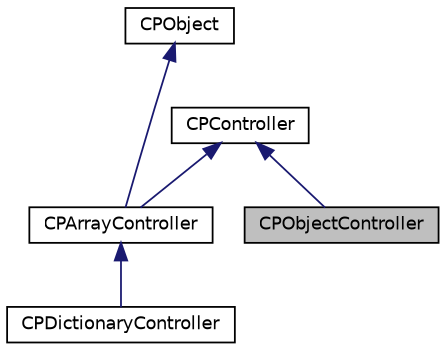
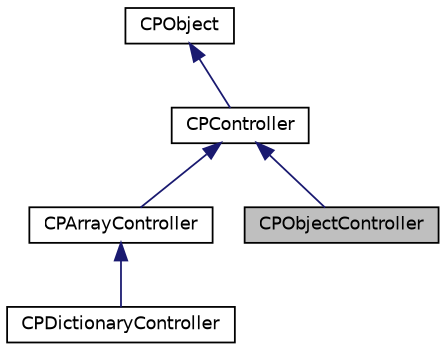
(147, 134) -> (215, 83)
